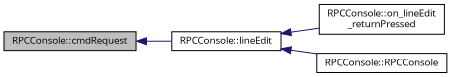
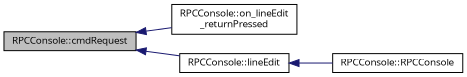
(305, 30) -> (159, 29)
